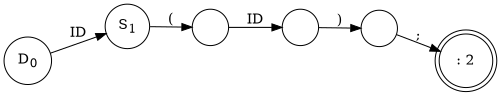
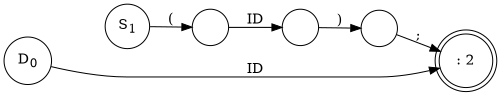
(73, 45) -> (240, 77)
